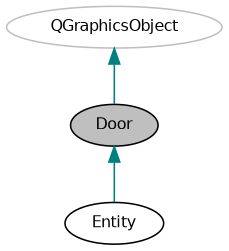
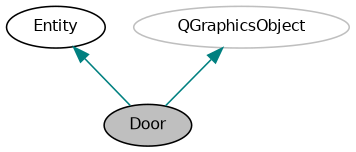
(114, 182) -> (108, 82)
